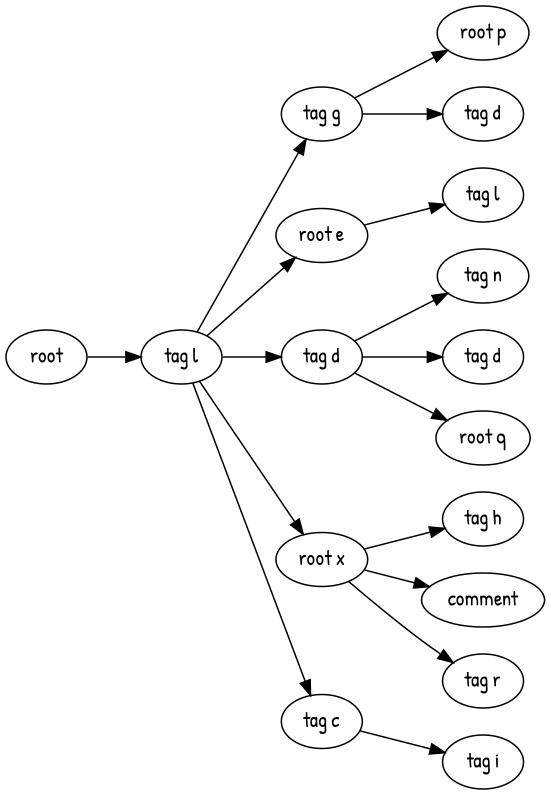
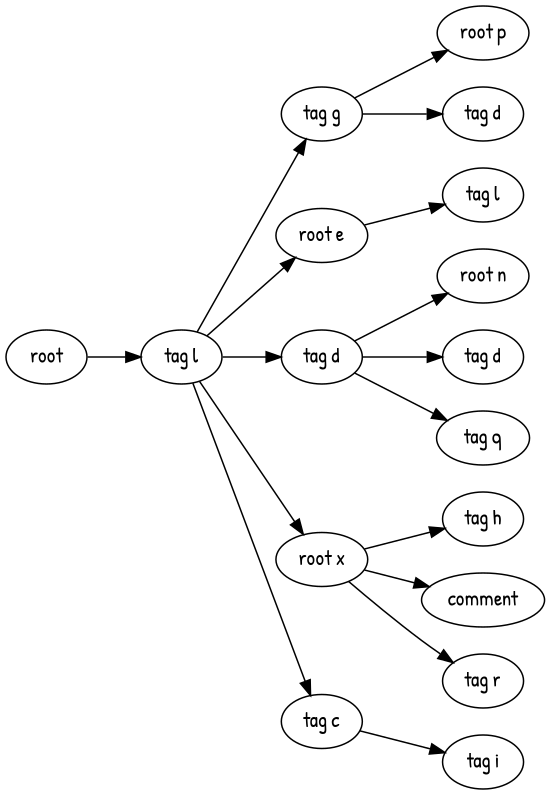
(483, 276) -> (483, 276)
(483, 438) -> (483, 438)
